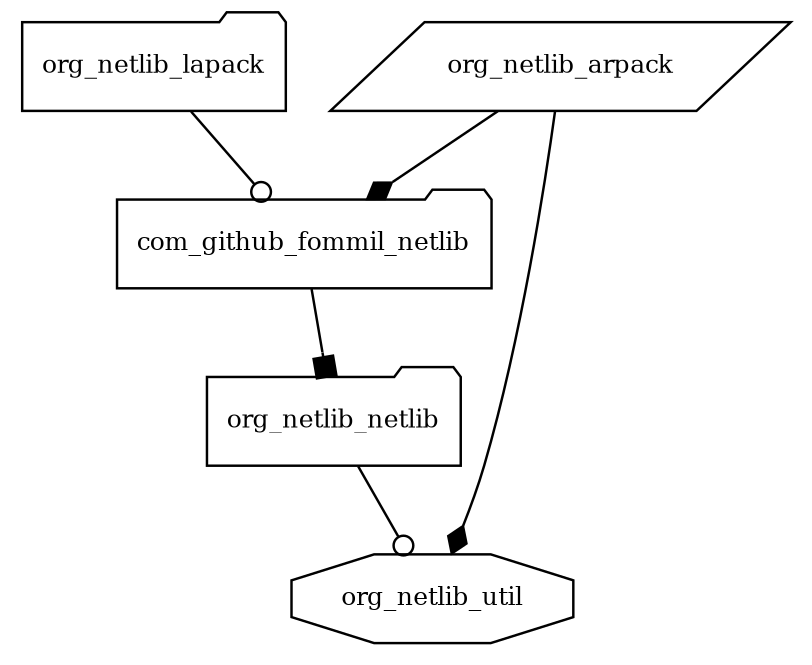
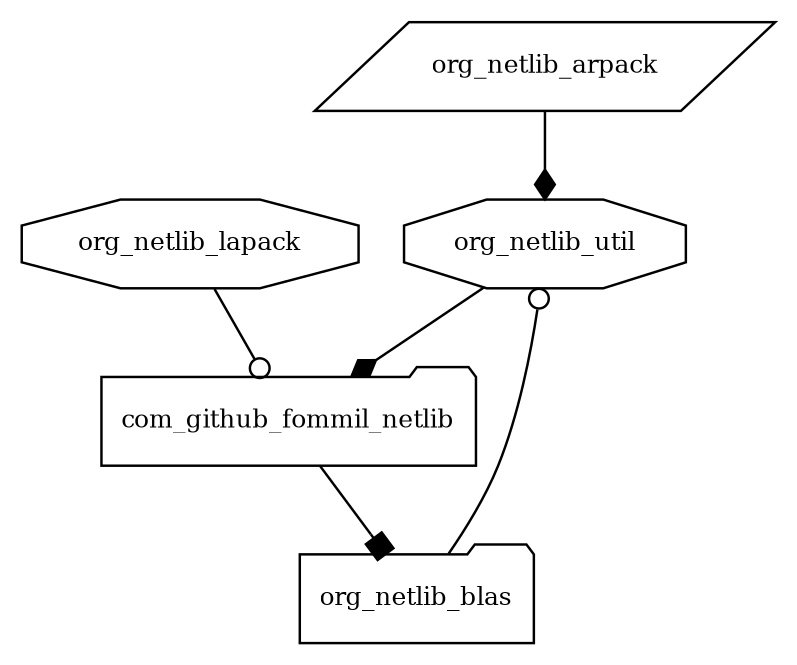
(154, 67) -> (190, 244)
(445, 147) -> (430, 324)
(334, 421) -> (417, 599)
